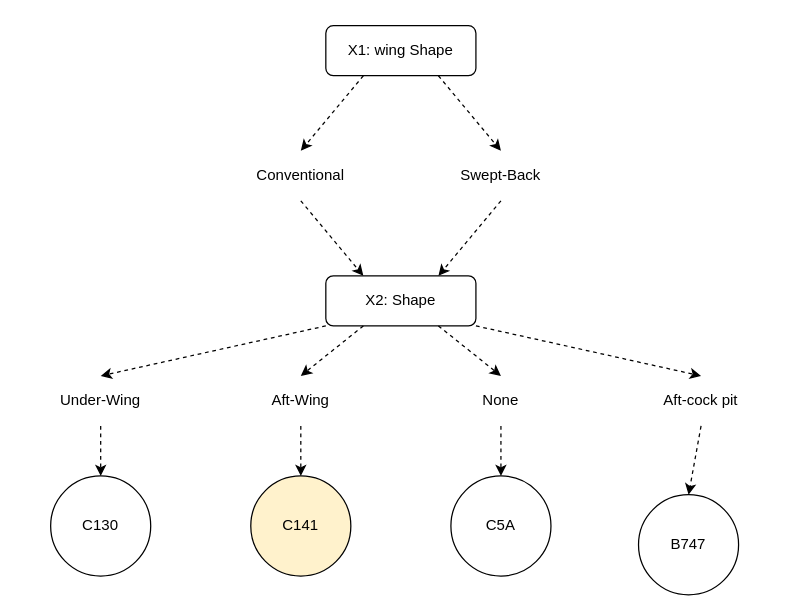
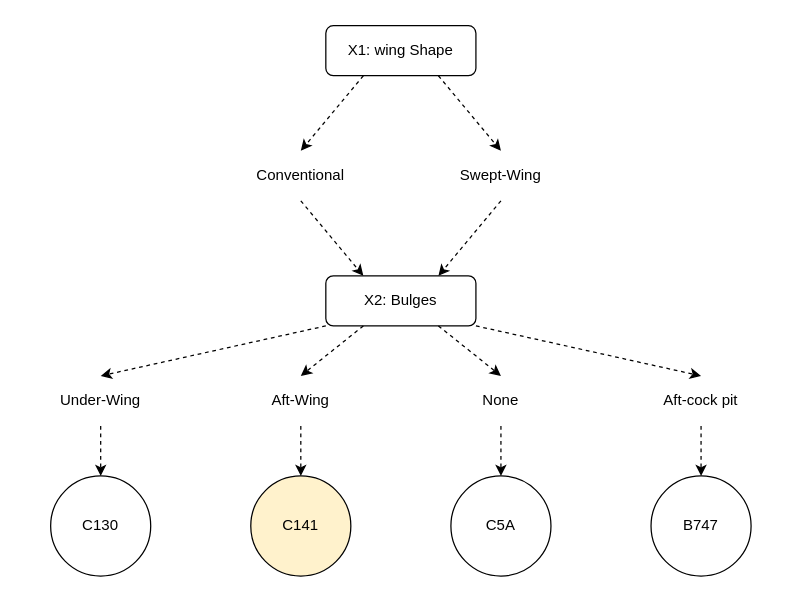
(501, 176) -> (501, 176)
(401, 301) -> (401, 301)
(688, 544) -> (701, 526)
